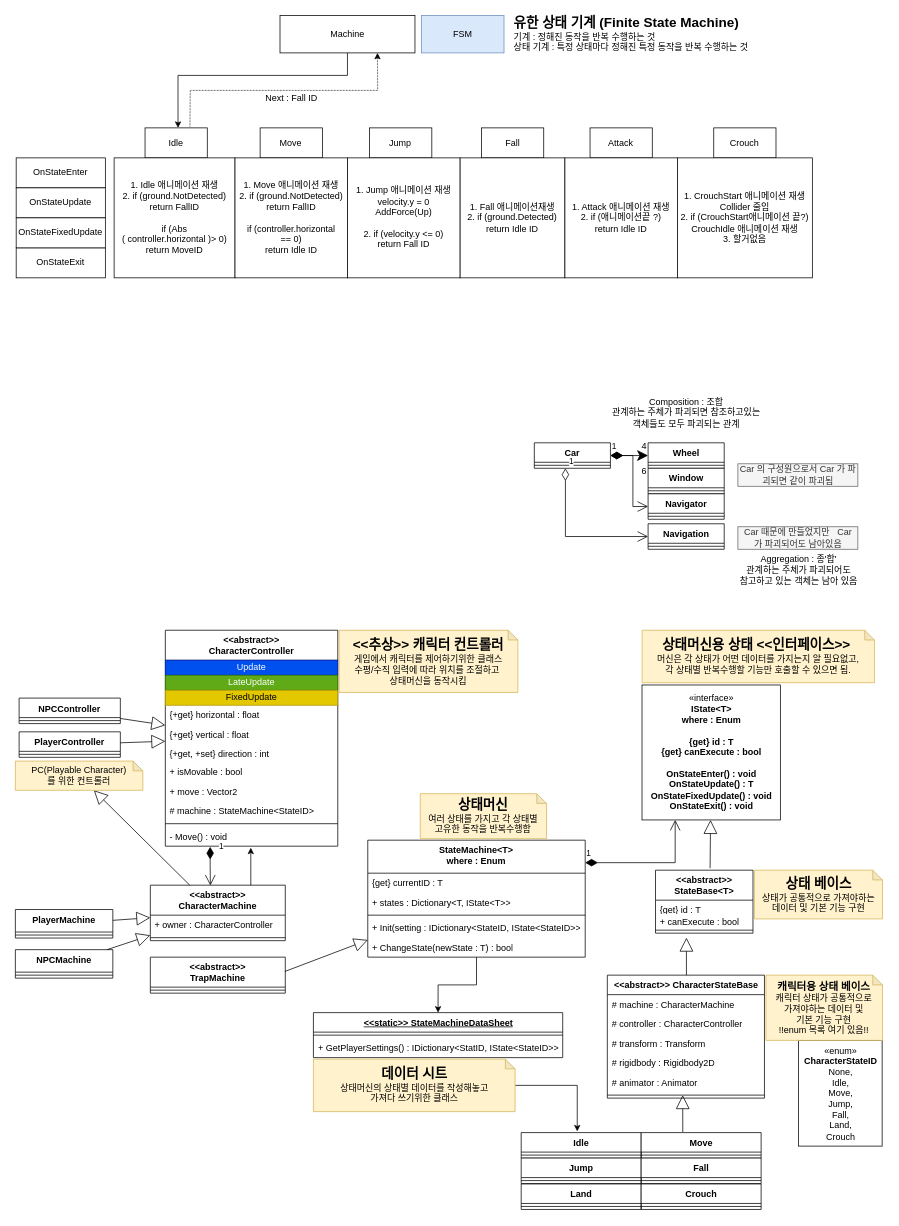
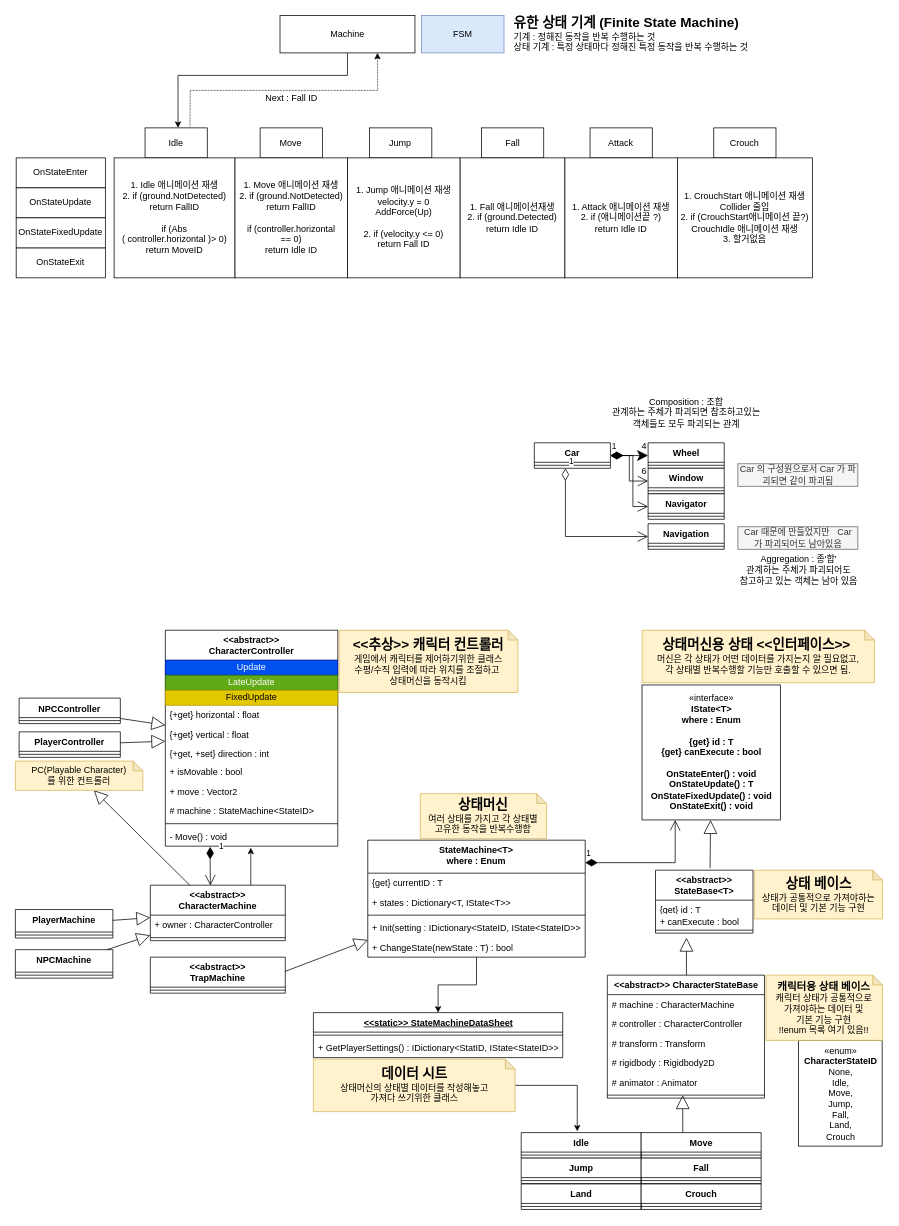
none -> (629, 477)
